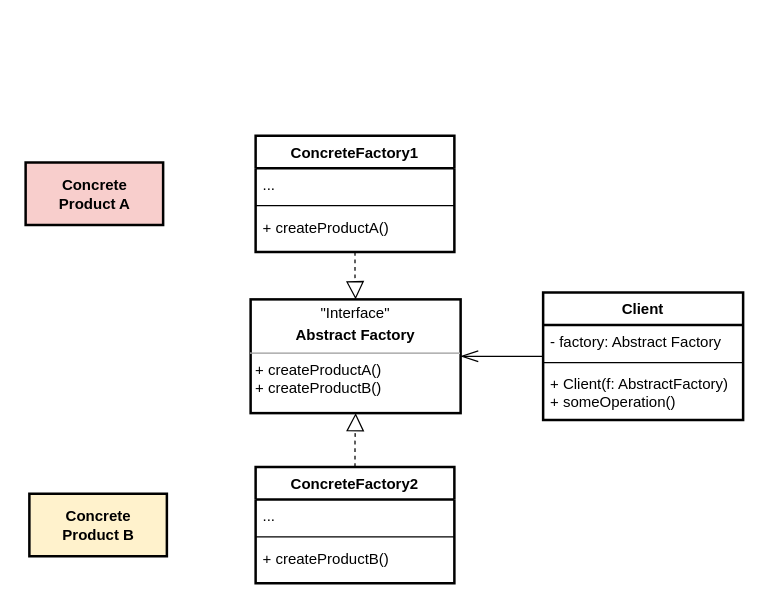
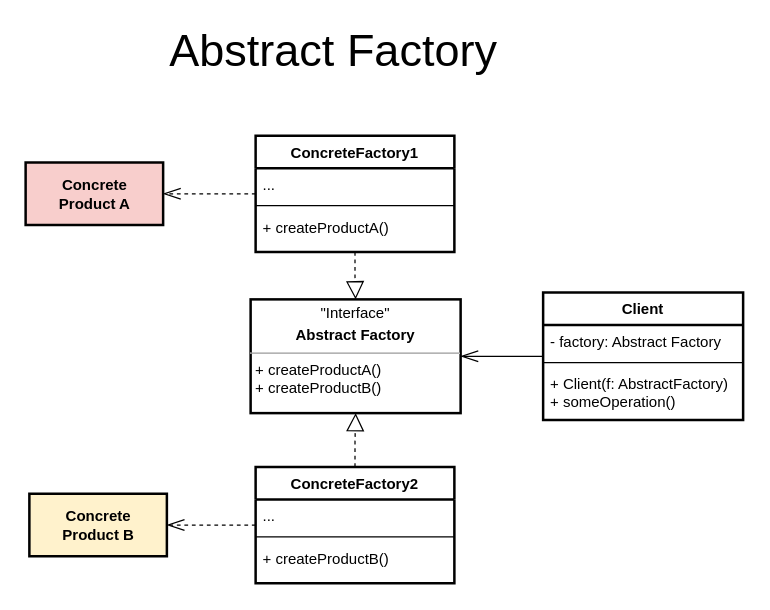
none -> (334, 51)
none -> (209, 194)
none -> (211, 525)
